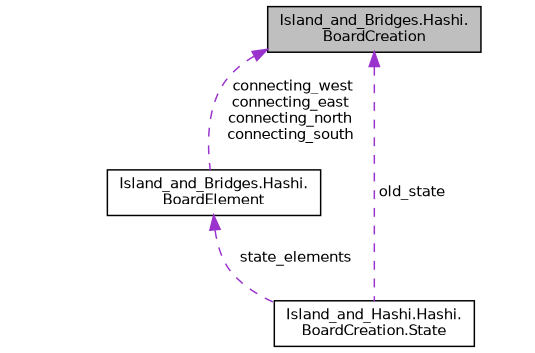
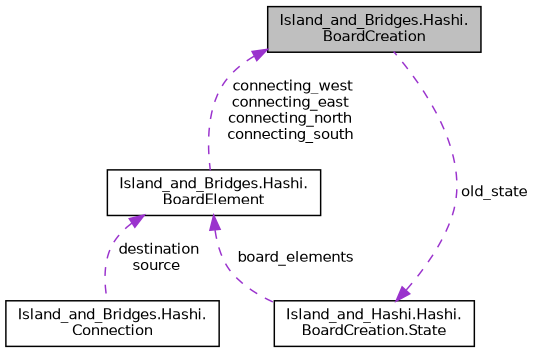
(374, 184) -> (456, 169)
(293, 258) -> (293, 258)
none -> (113, 324)
